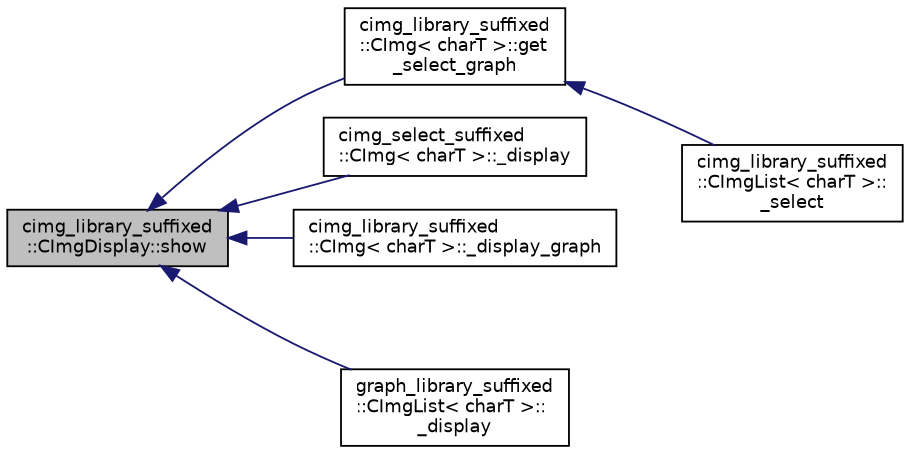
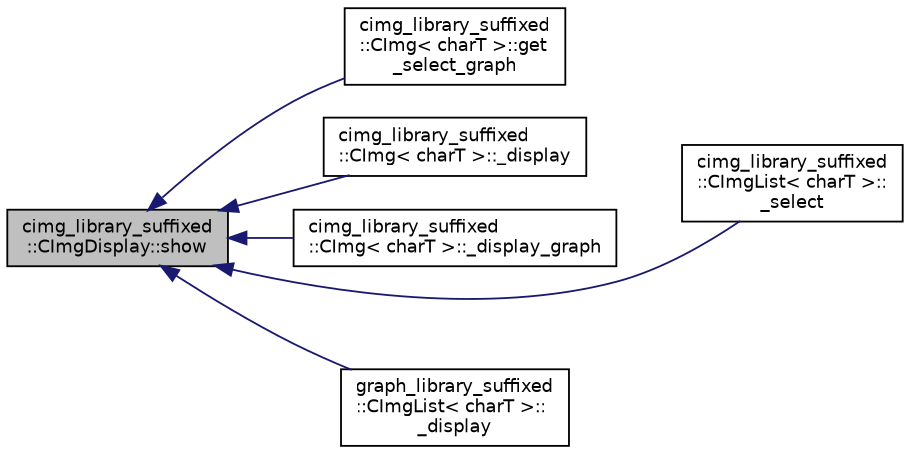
(650, 115) -> (493, 298)
(455, 147) -> (455, 147)
